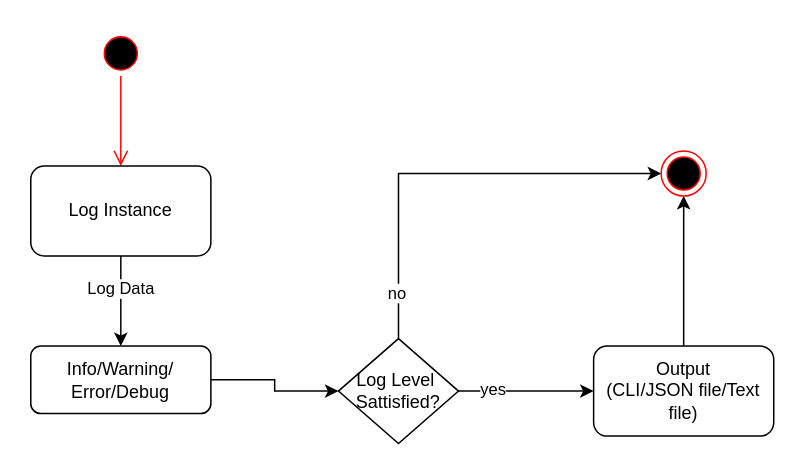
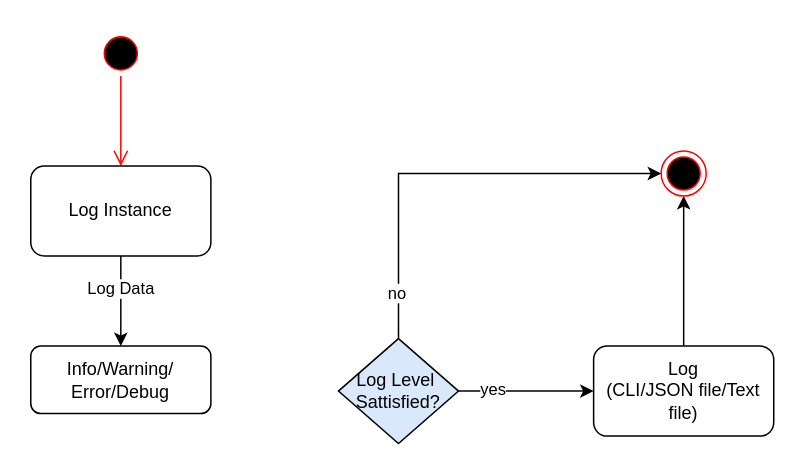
(275, 381) -> none
(398, 391) -> (398, 391)
(683, 391) -> (683, 391)
